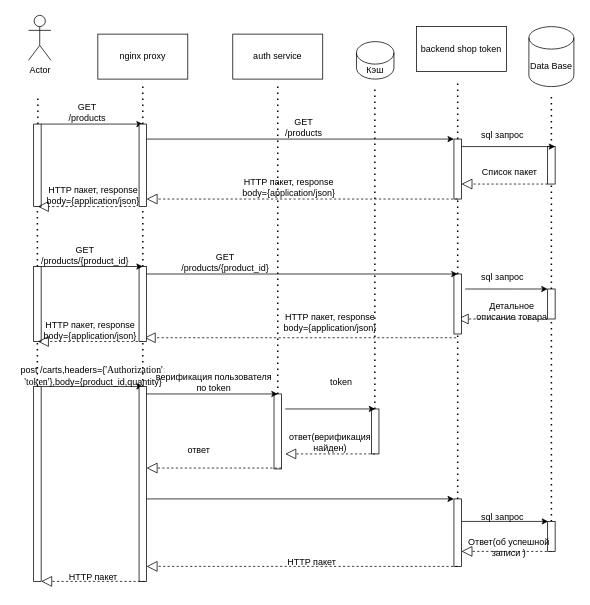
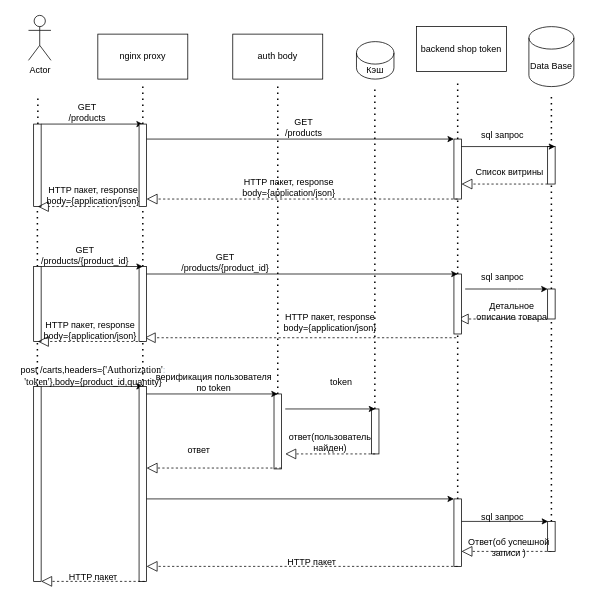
(278, 57) -> (278, 57)
(510, 173) -> (510, 173)
(330, 443) -> (330, 443)
